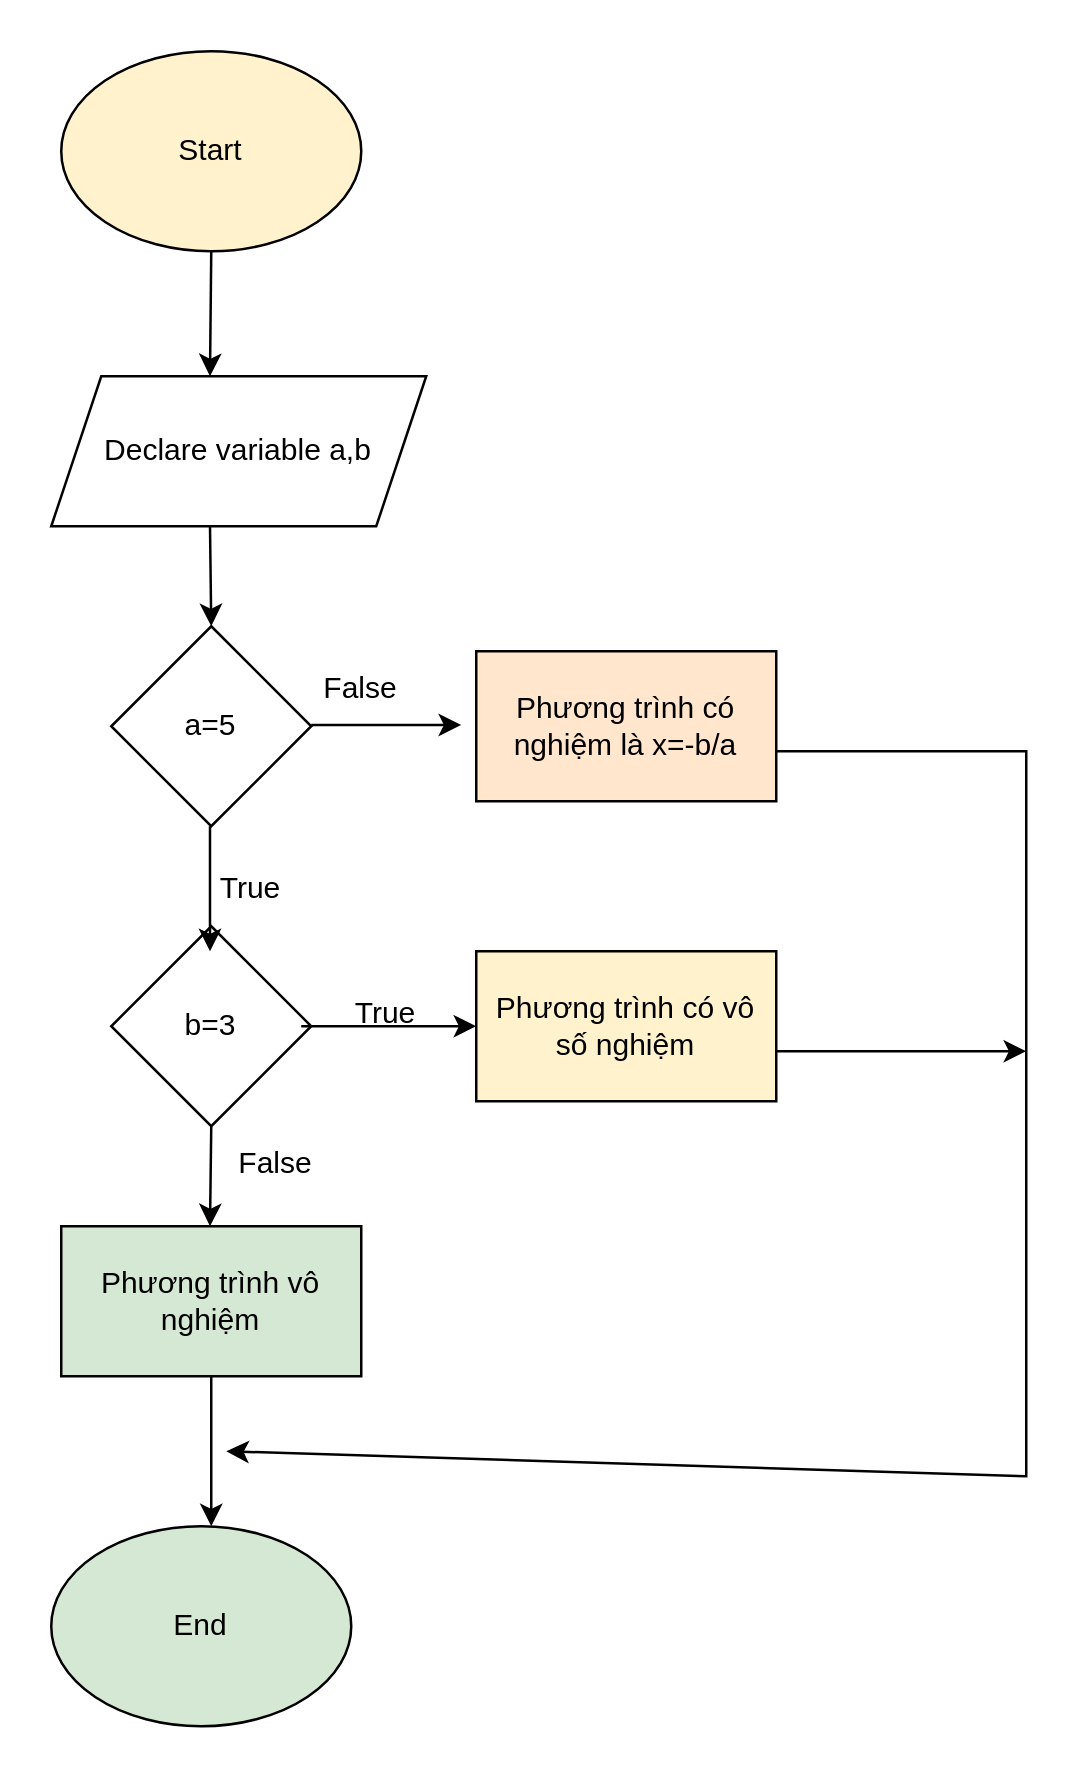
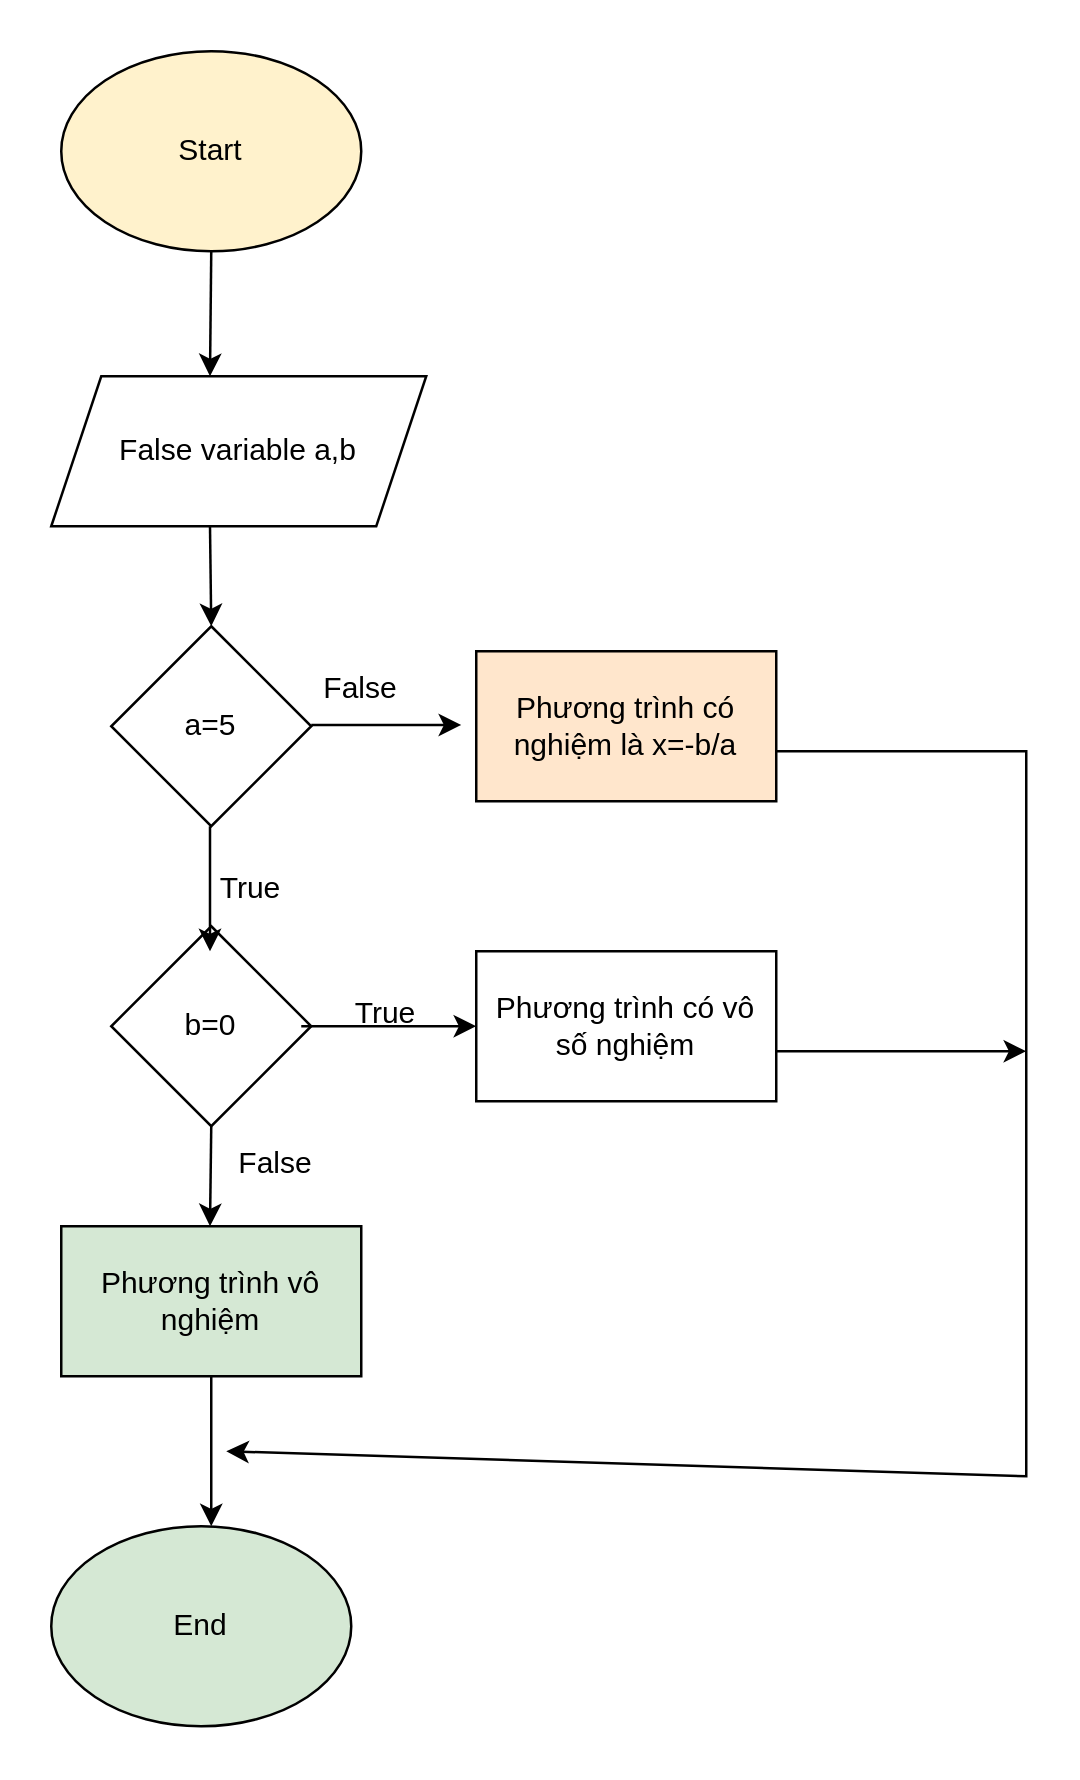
(239, 451) -> (239, 451)
(211, 1026) -> (211, 1026)
(626, 1026) -> (626, 1026)
